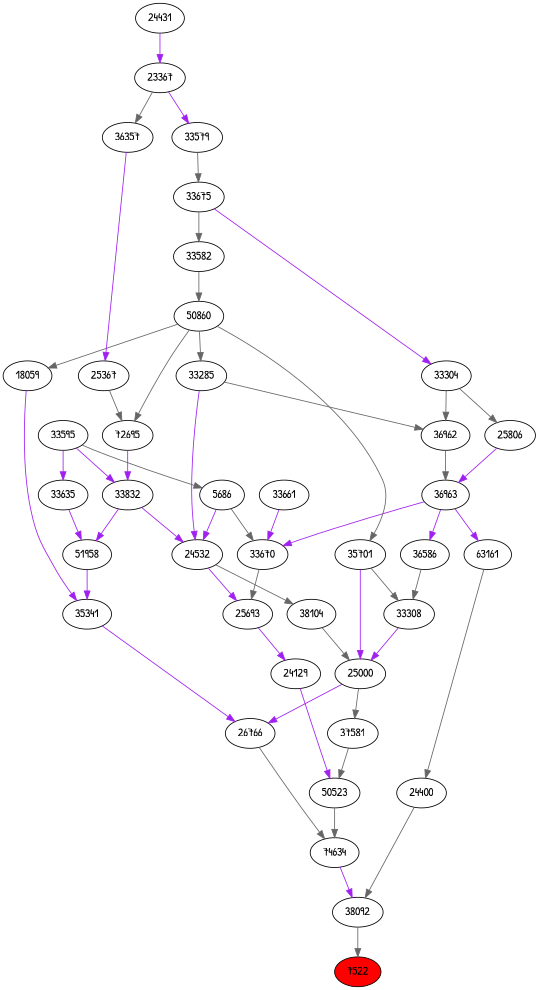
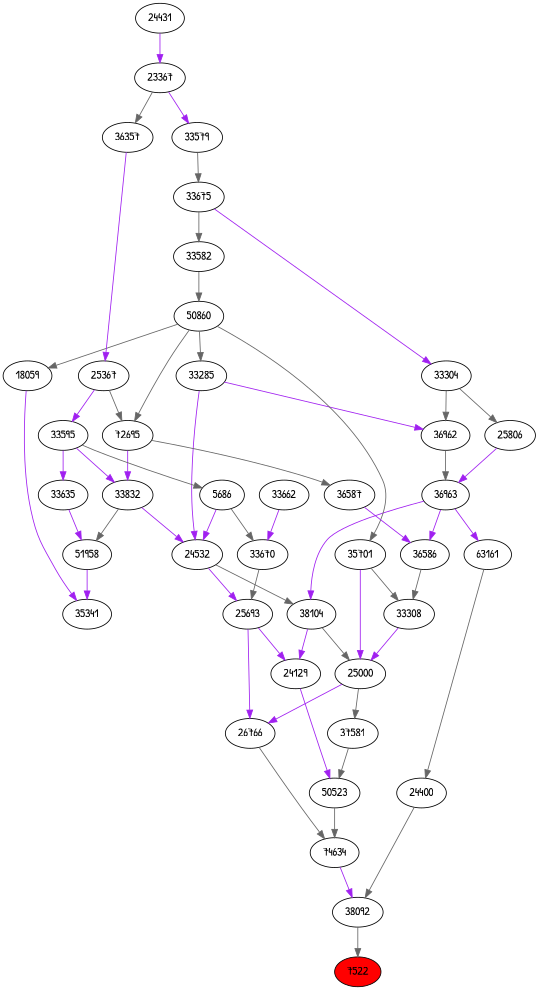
none -> (86, 402)
(320, 405) -> (320, 405)
(284, 495) -> (284, 495)
none -> (350, 495)
(110, 521) -> (110, 521)
(357, 521) -> (348, 526)
none -> (305, 640)
(165, 671) -> (249, 670)
